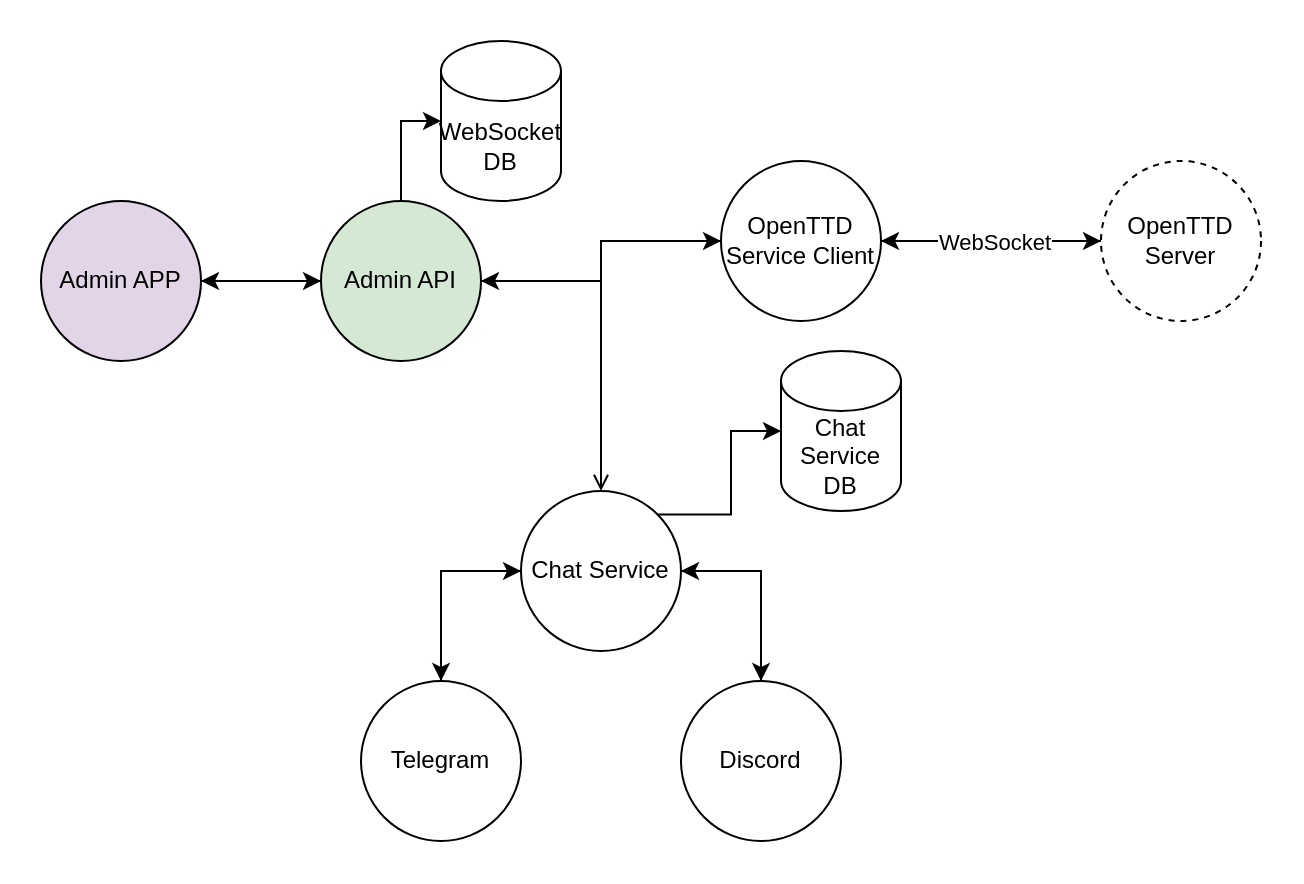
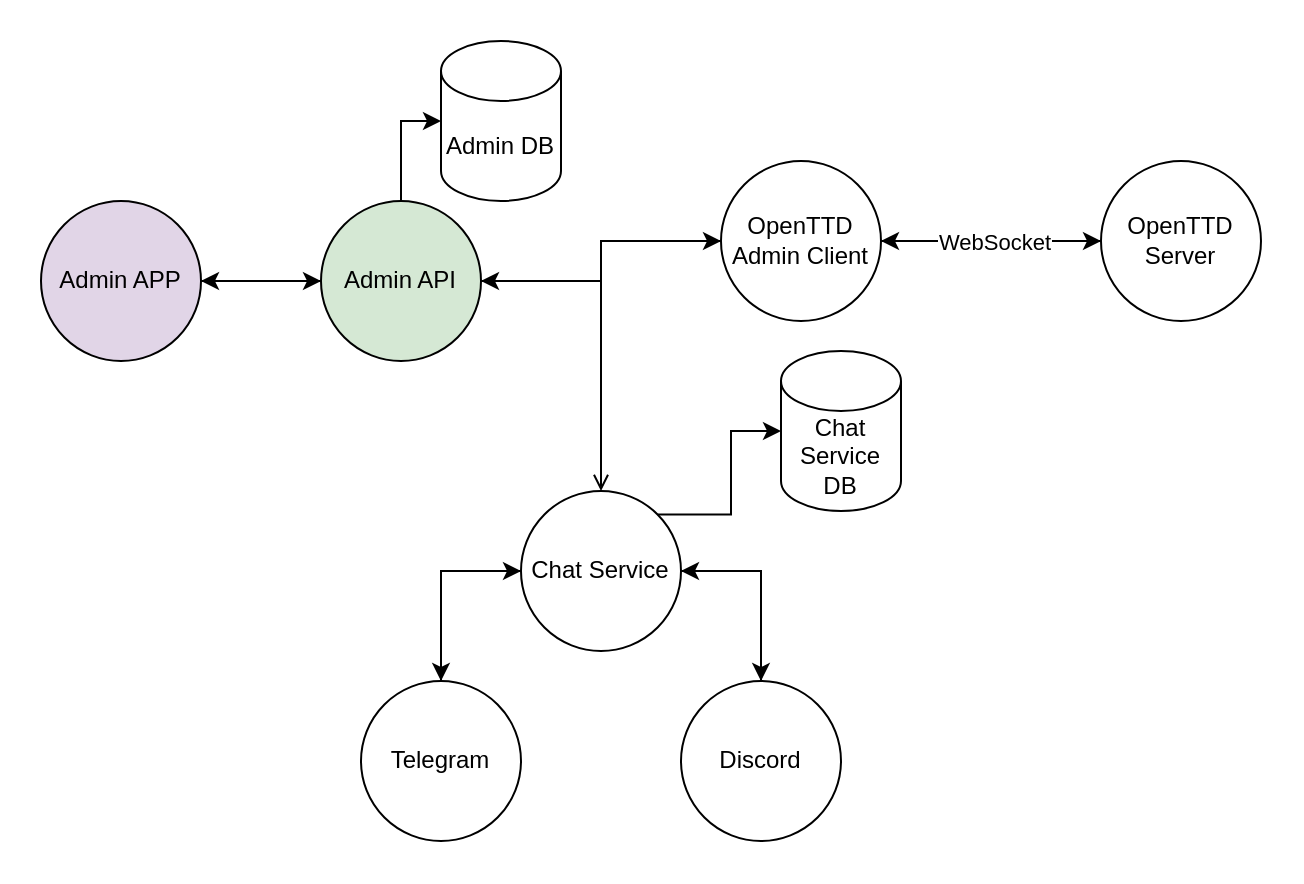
(501, 147) -> (501, 147)
(801, 241) -> (801, 241)
(1181, 241) -> (1181, 241)
